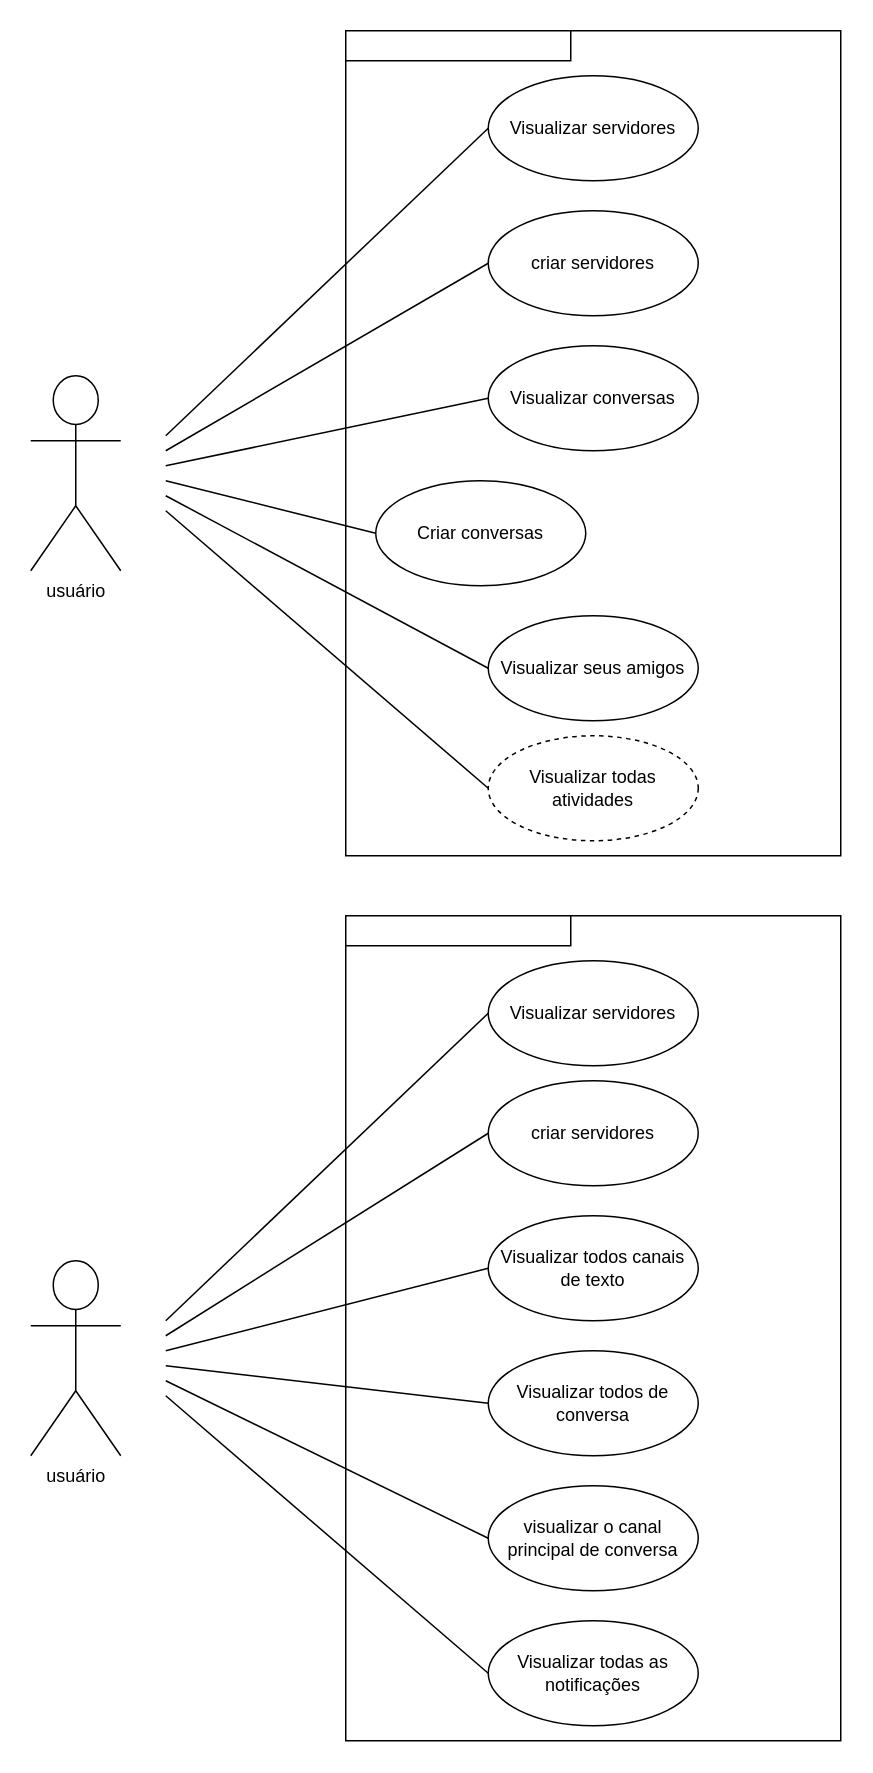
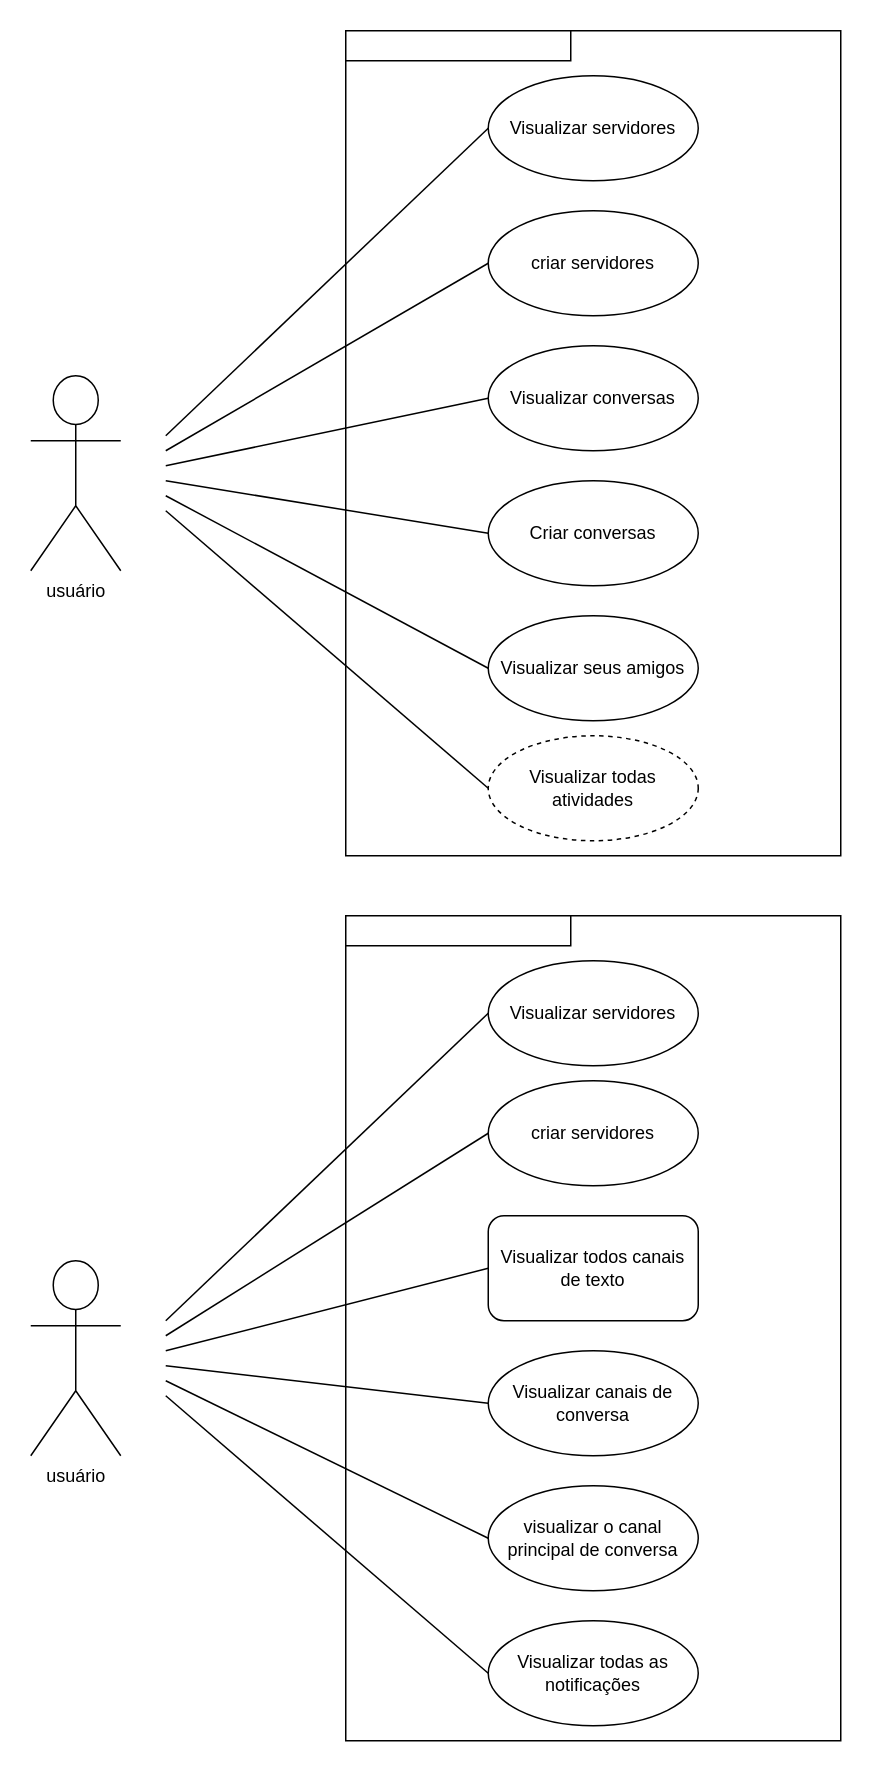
(481, 533) -> (593, 533)
(593, 1268) -> (593, 1268)
(593, 1403) -> (593, 1403)
